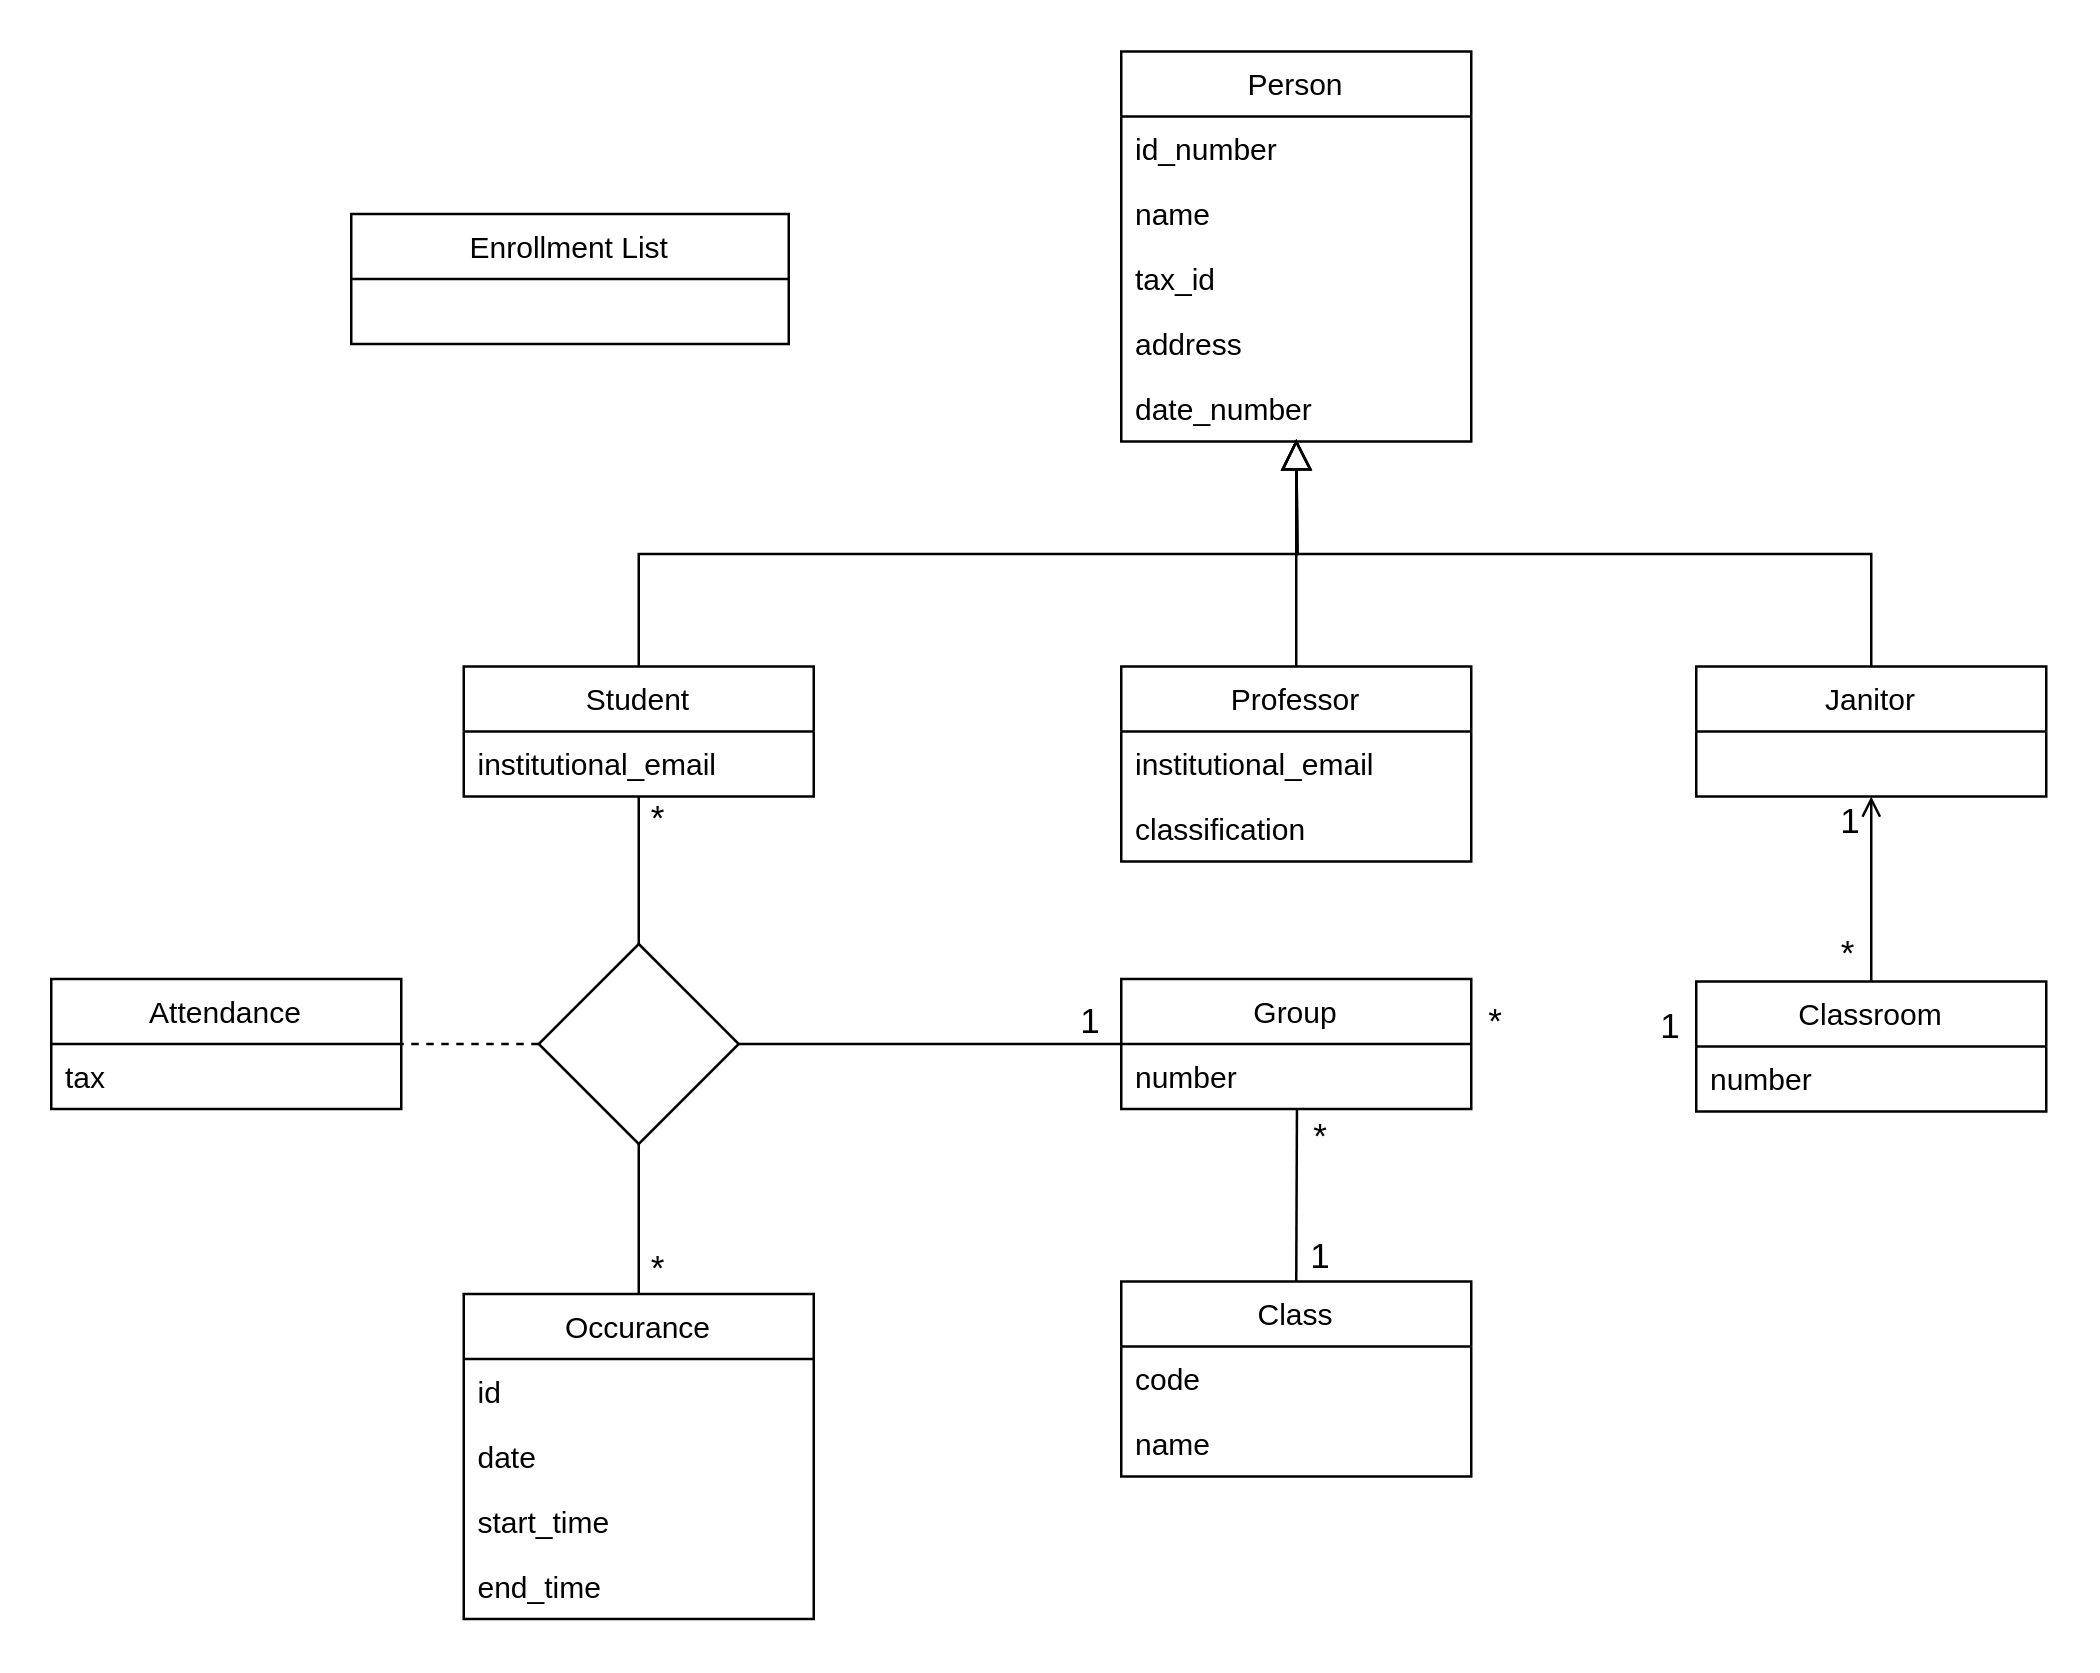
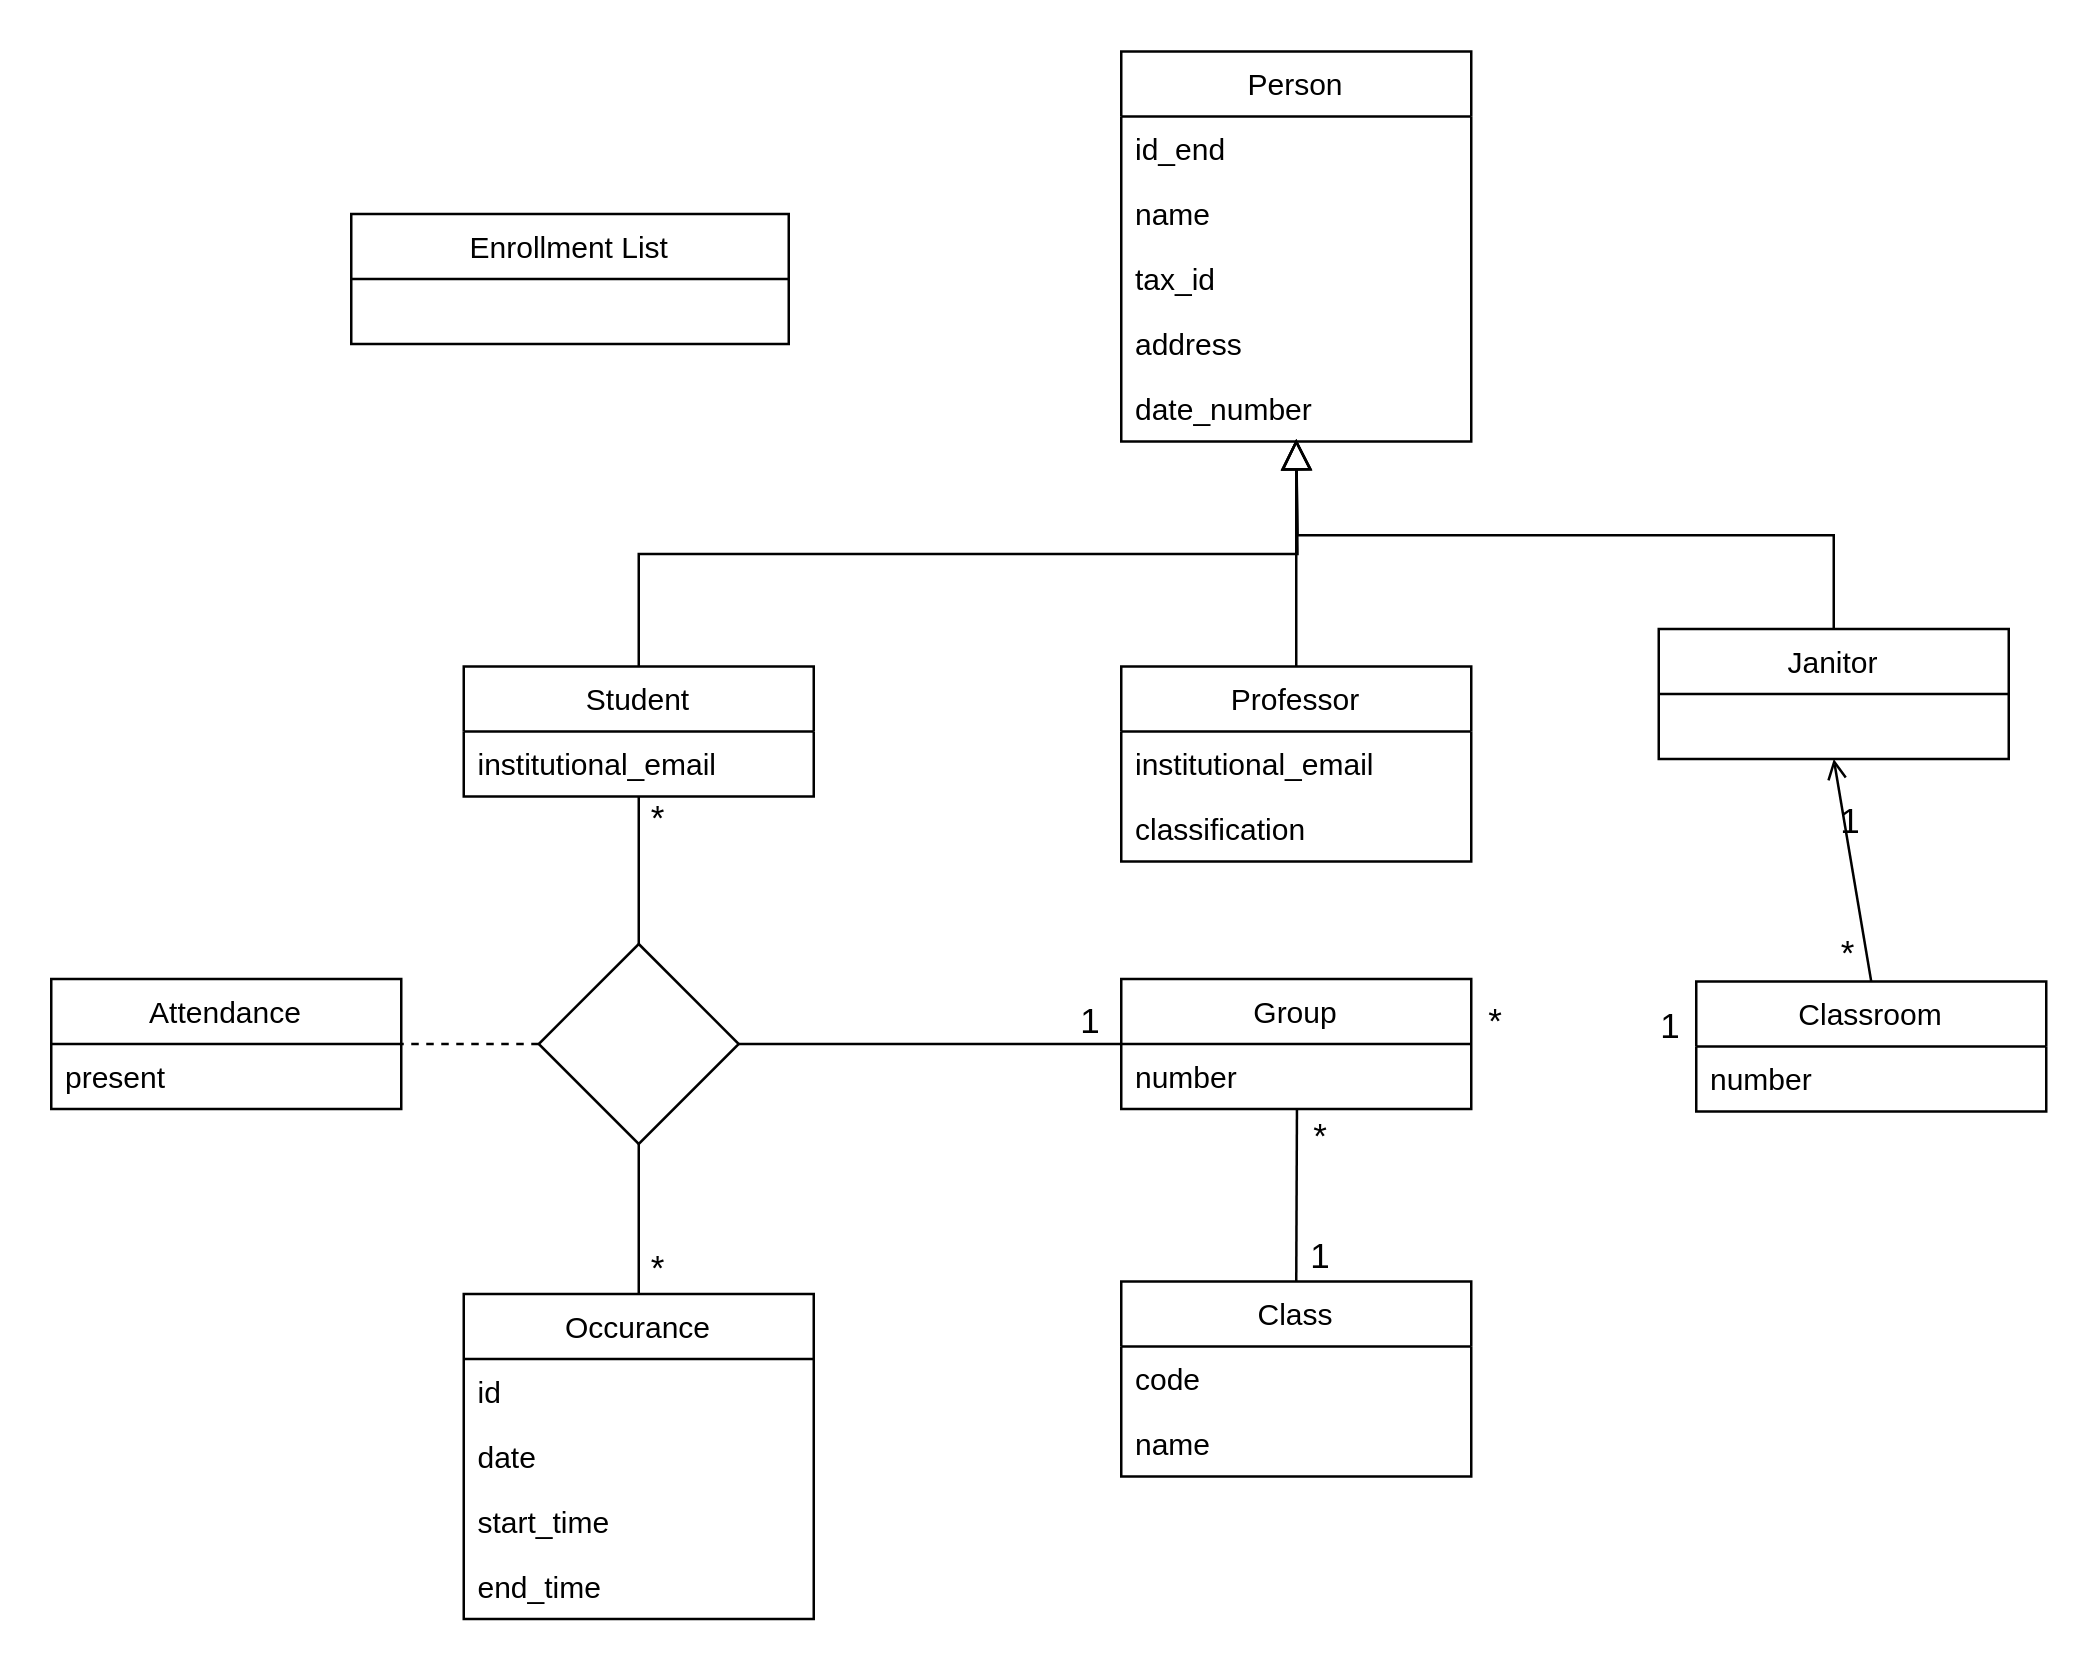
(1207, 150) -> (1182, 150)
(1871, 731) -> (1834, 694)
(90, 1078) -> (124, 1078)
